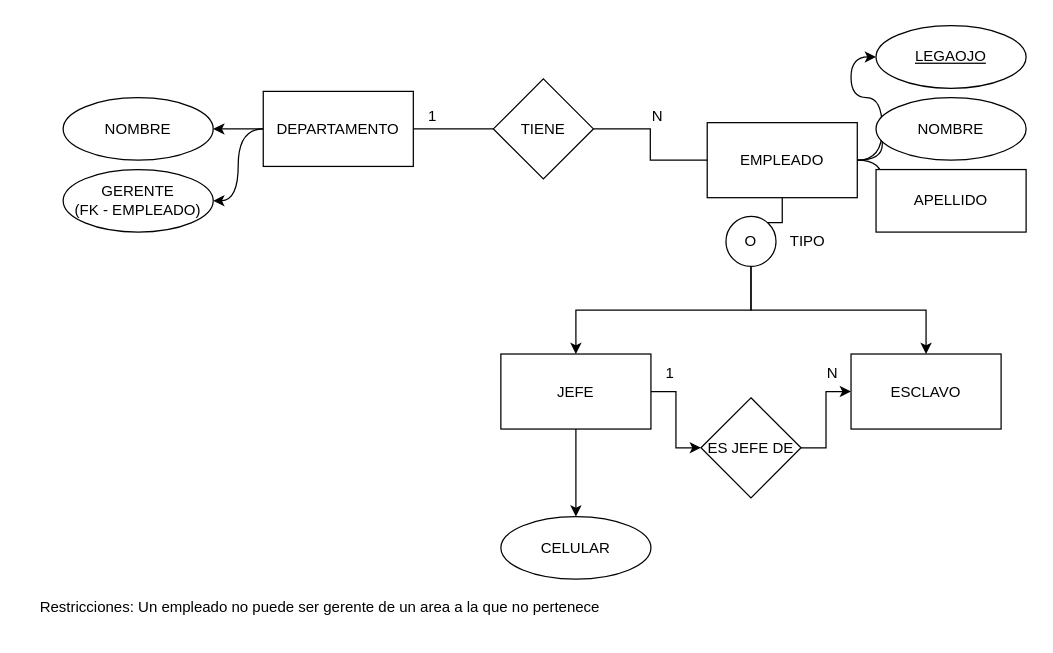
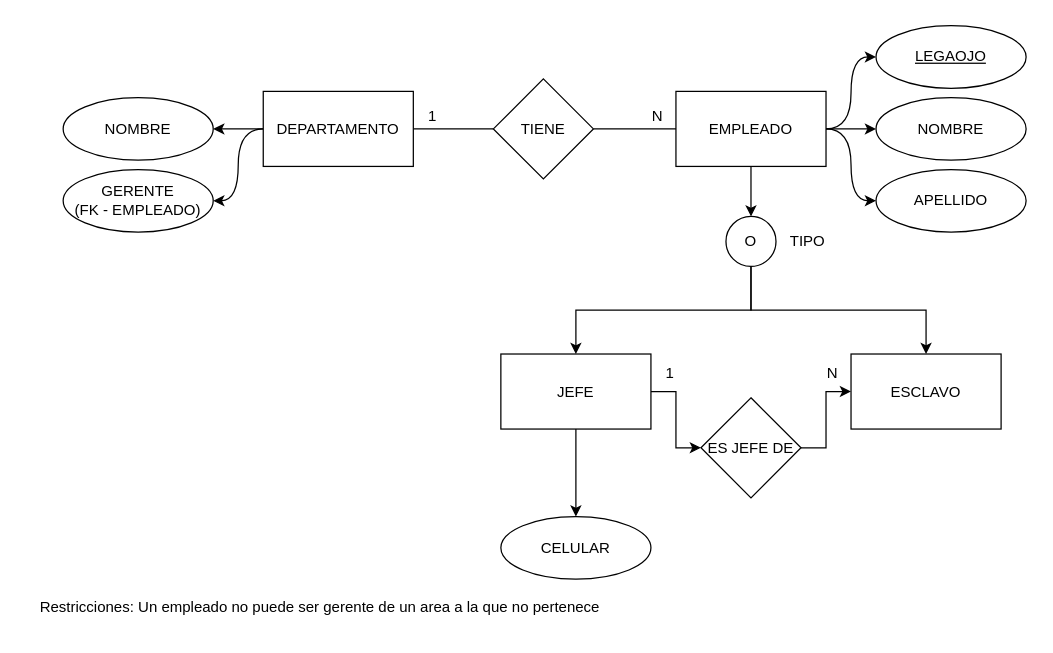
(782, 160) -> (751, 129)
(951, 201) -> (951, 201)
